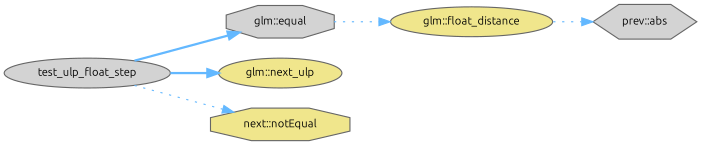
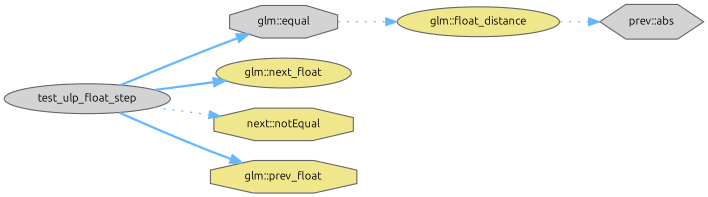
(280, 73) -> (284, 73)
none -> (284, 177)
